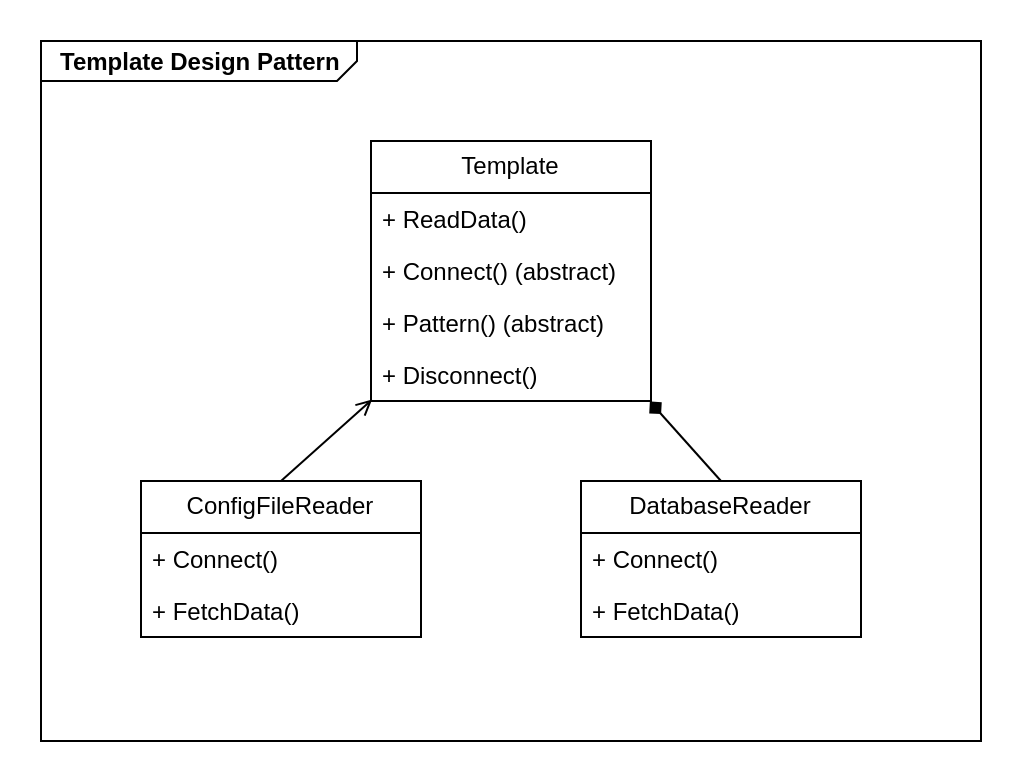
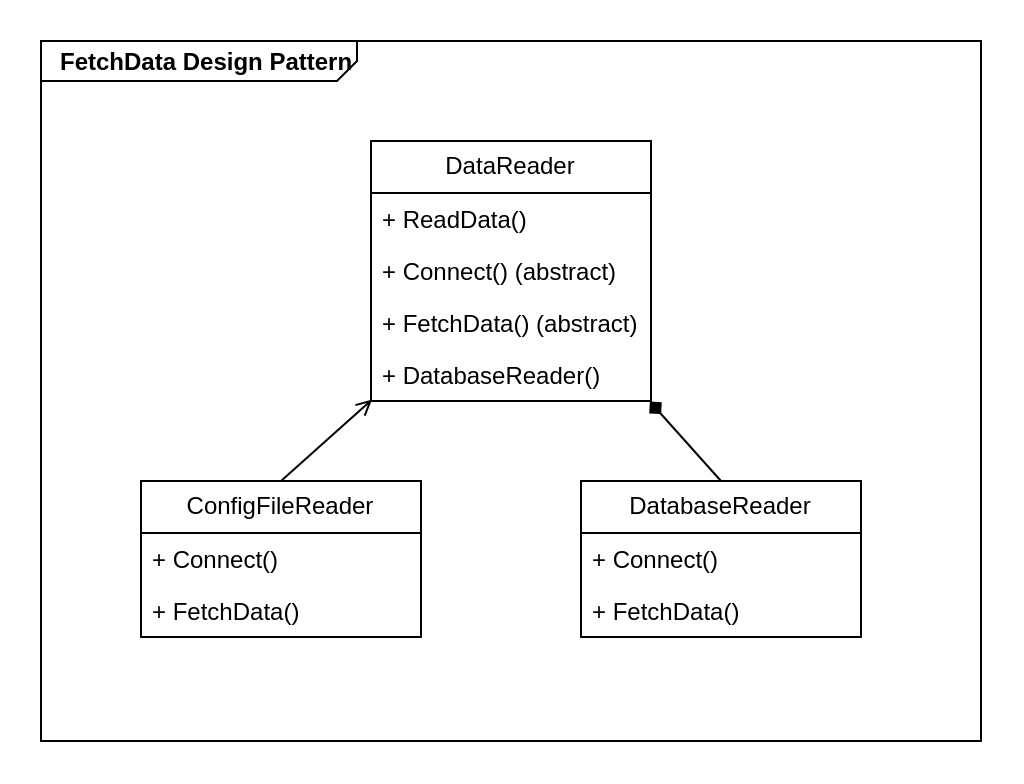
(183, 41) -> (193, 41)
(511, 167) -> (511, 167)
(513, 340) -> (513, 340)
(471, 377) -> (501, 377)
